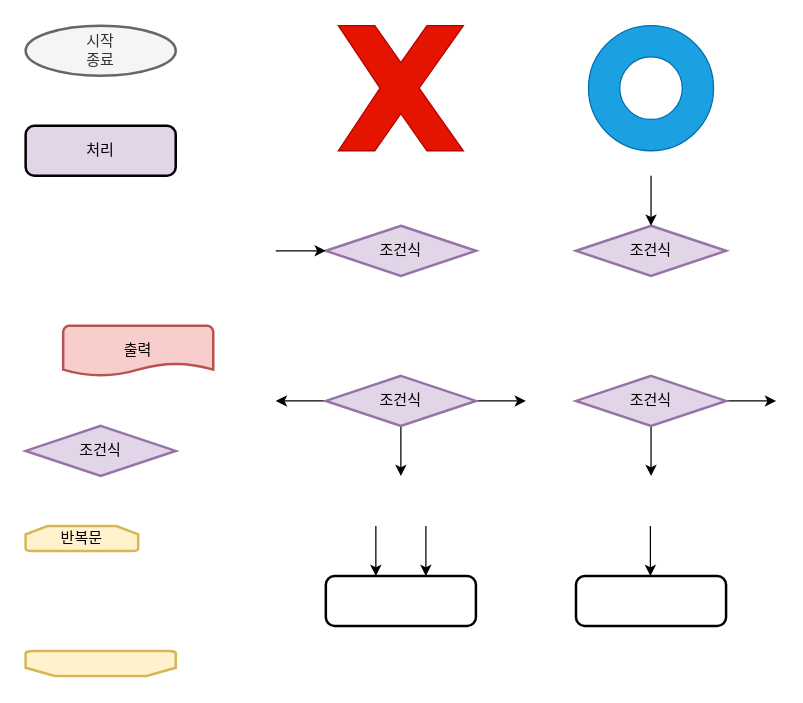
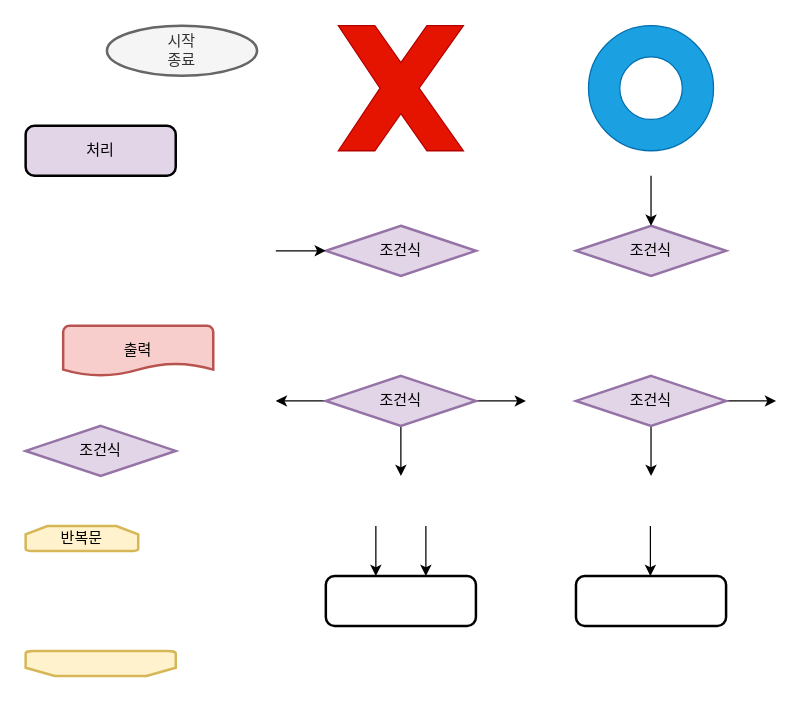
(101, 51) -> (182, 51)
